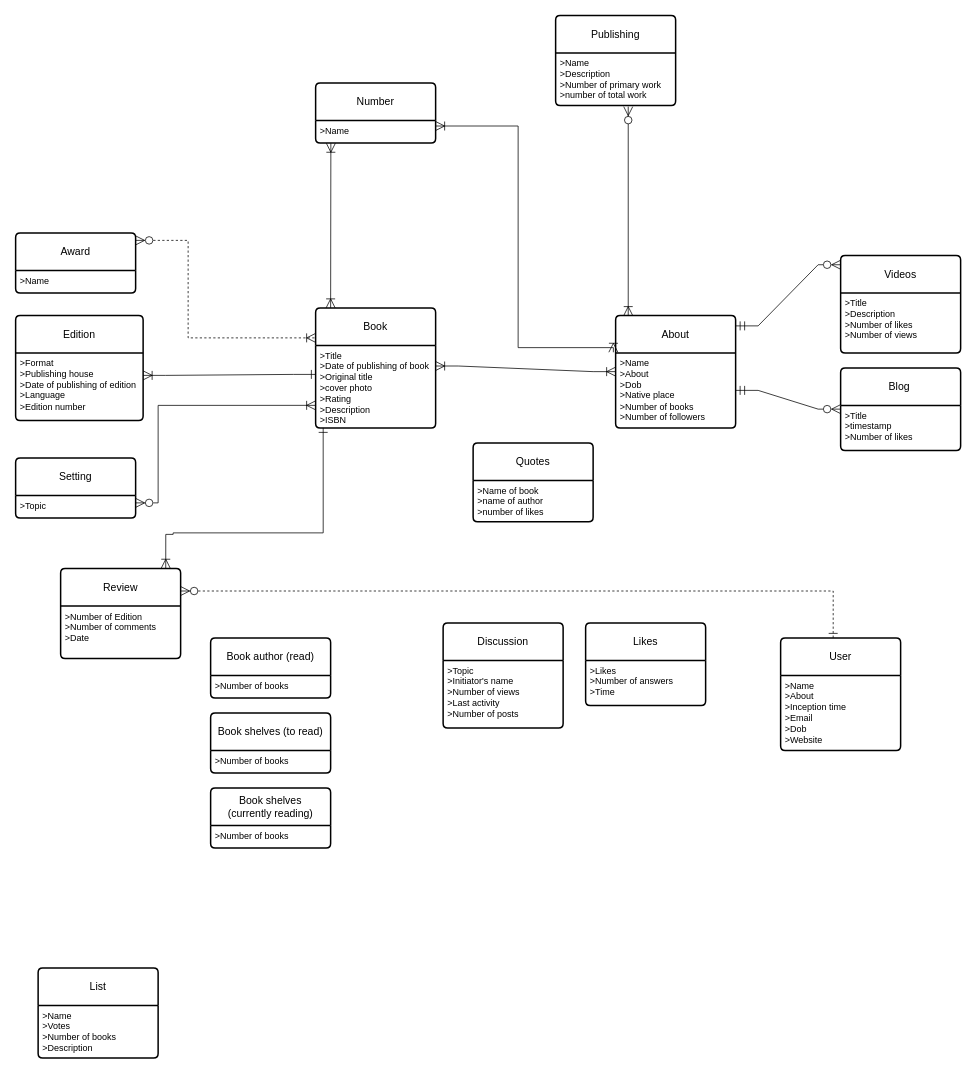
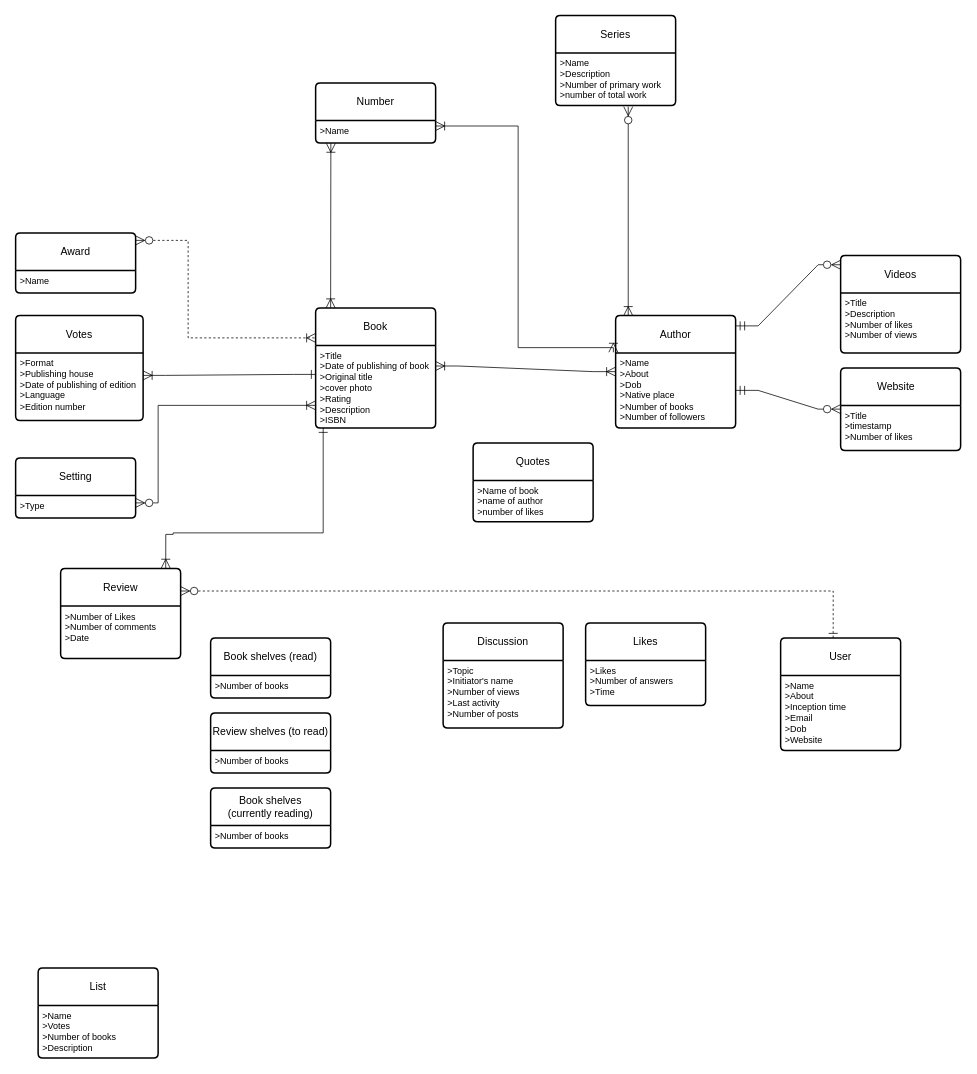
(615, 34) -> (615, 34)
(79, 334) -> (79, 334)
(675, 334) -> (675, 334)
(900, 387) -> (900, 387)
(34, 506) -> (32, 506)
(110, 628) -> (110, 628)
(270, 657) -> (270, 657)
(270, 732) -> (270, 732)
